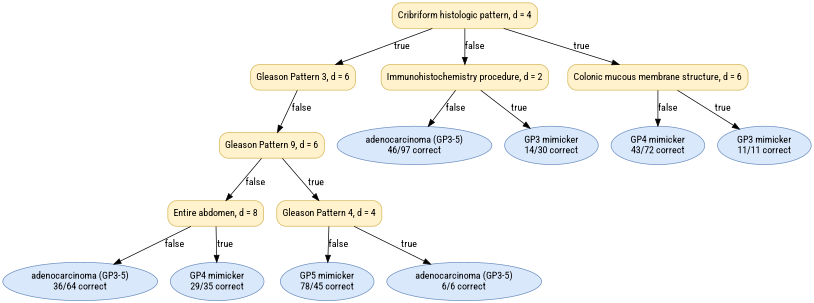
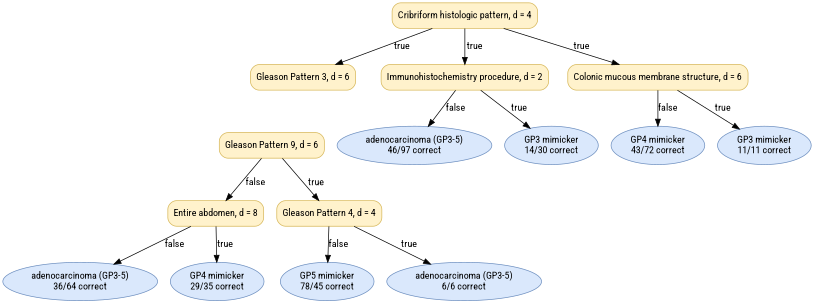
(475, 46) -> (475, 46)
(289, 108) -> none
